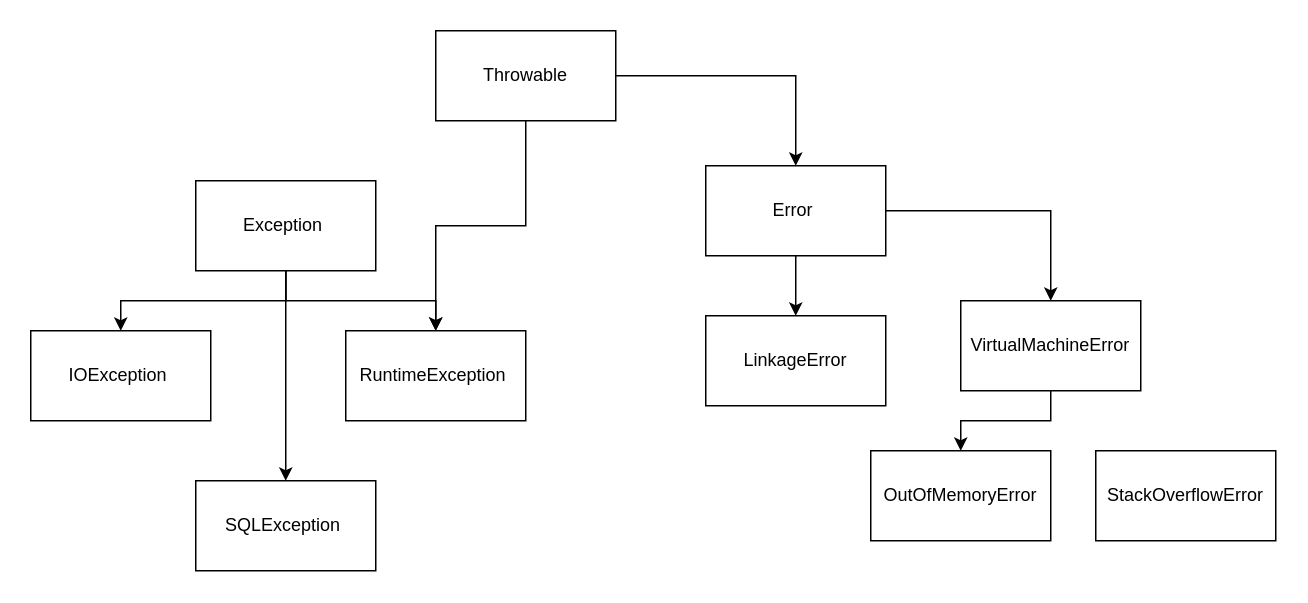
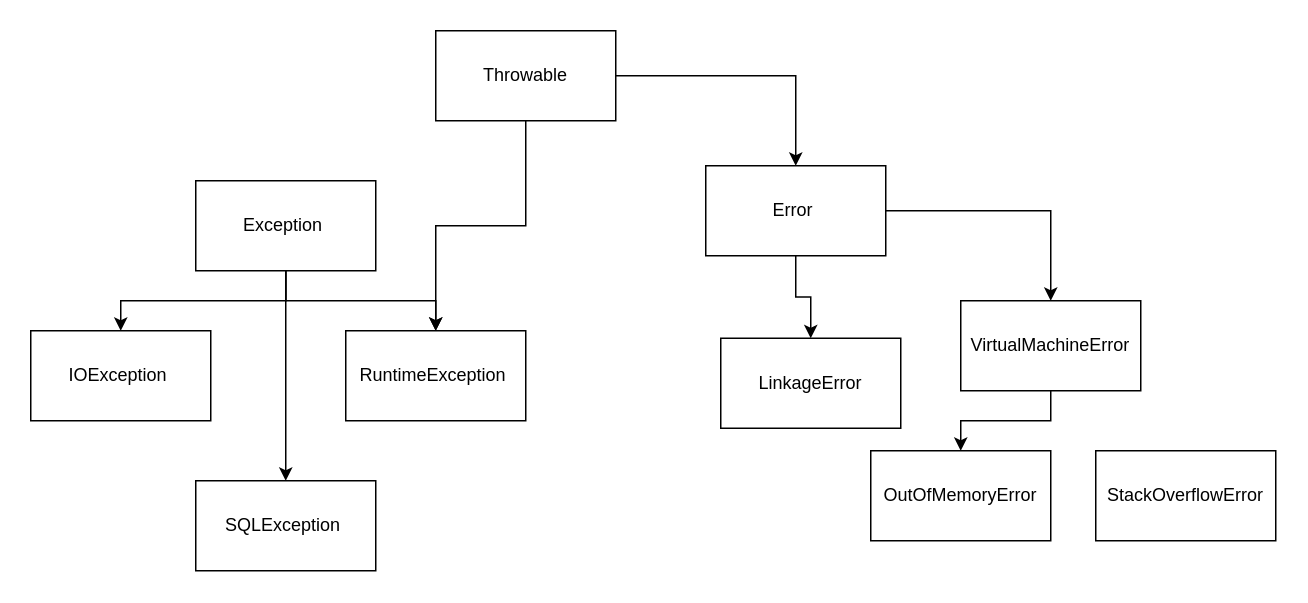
(796, 361) -> (811, 383)
